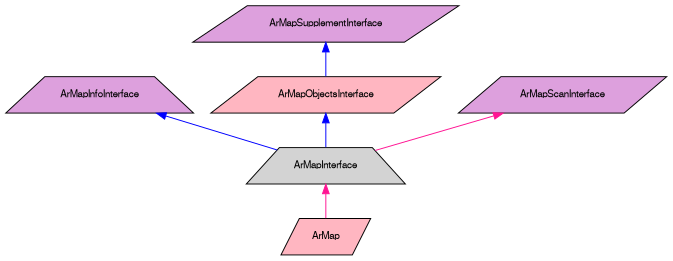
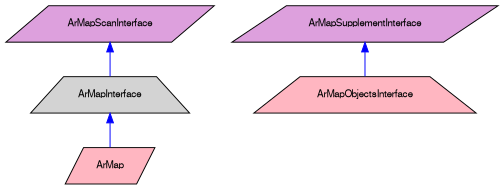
(100, 95) -> none
(326, 95) -> (365, 95)
(435, 133) -> (110, 64)
(326, 135) -> none
(326, 206) -> (110, 135)
